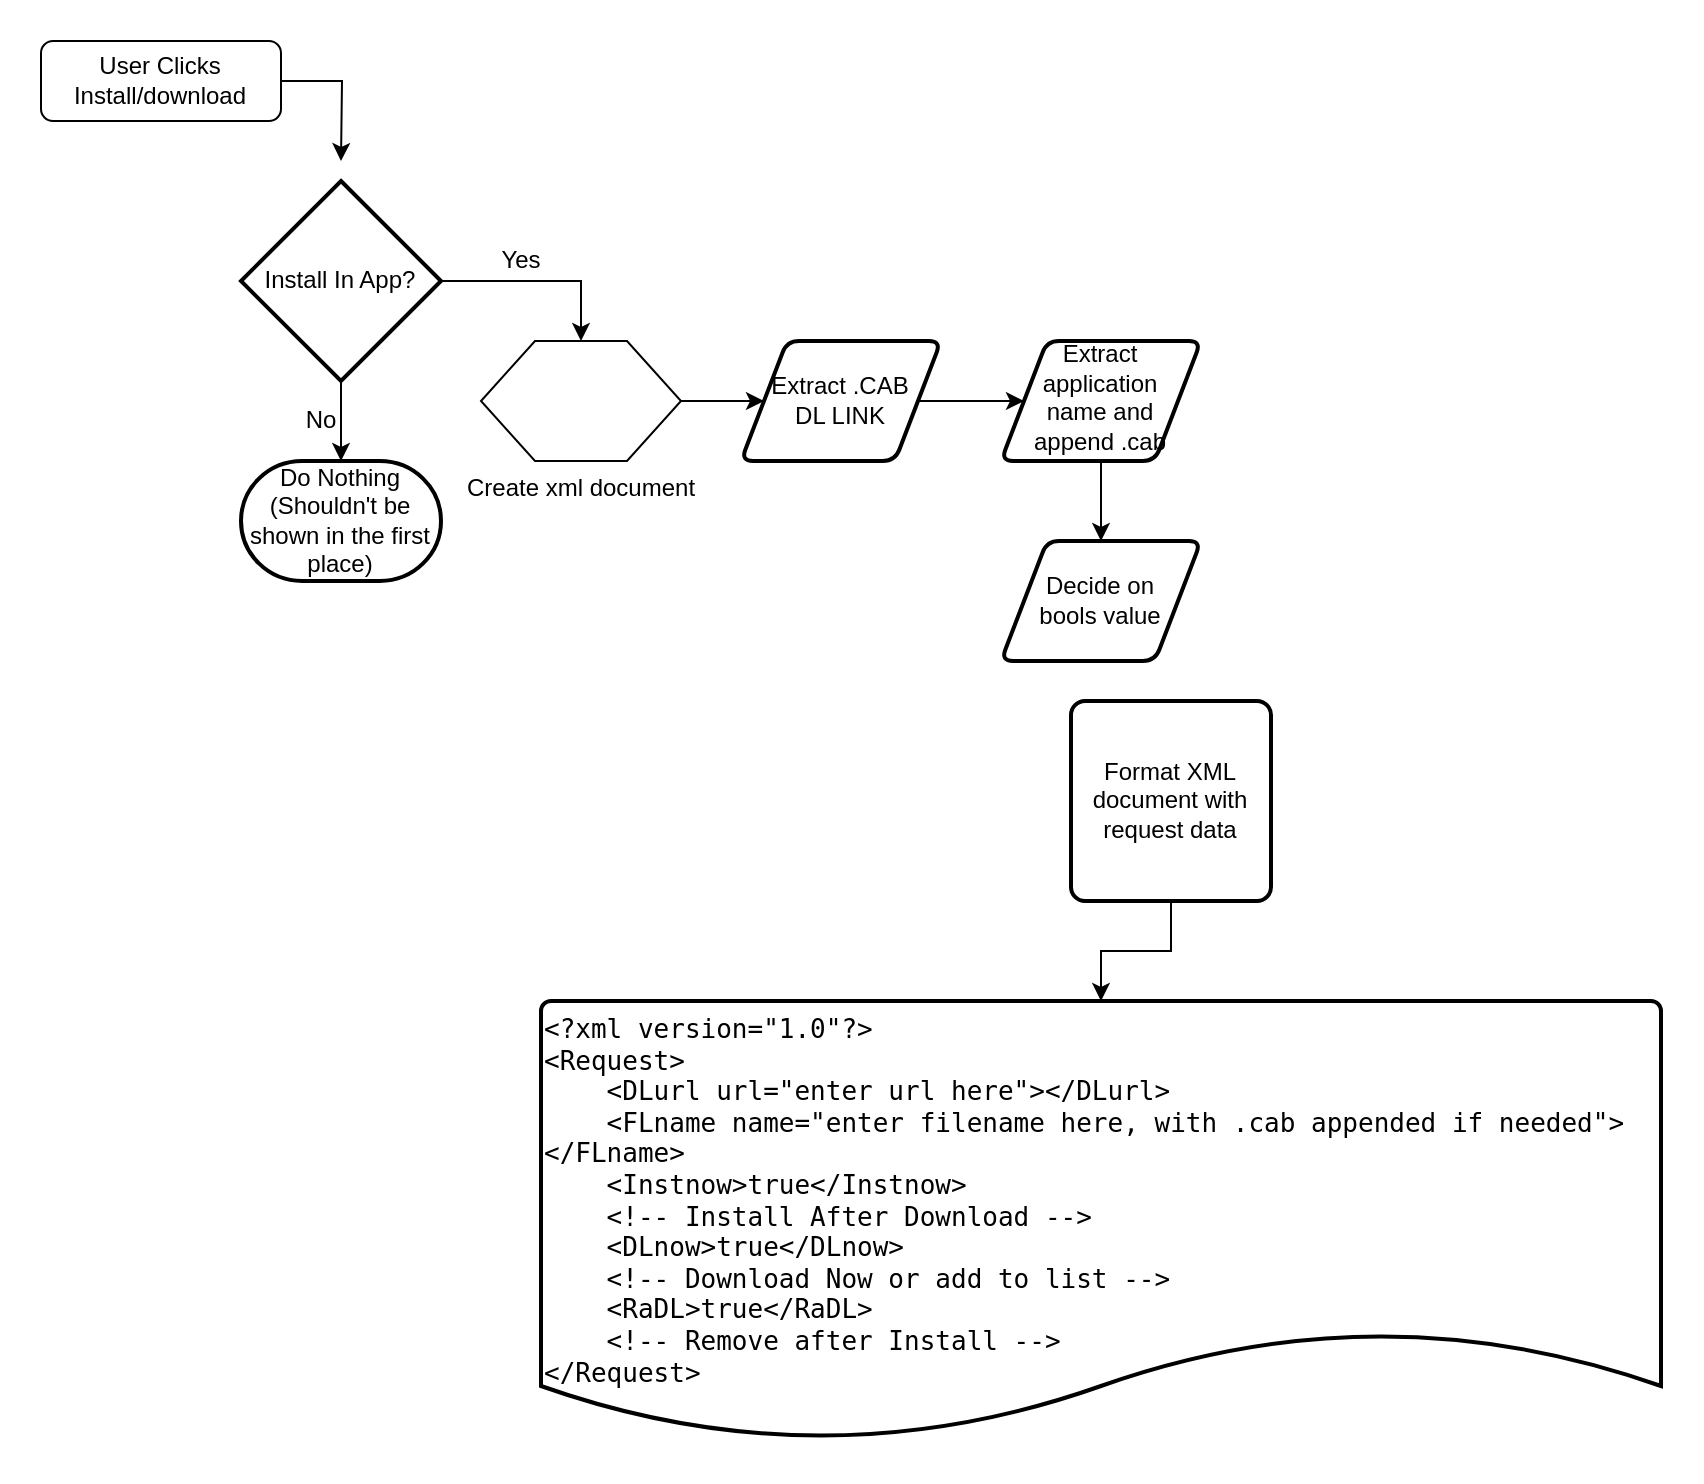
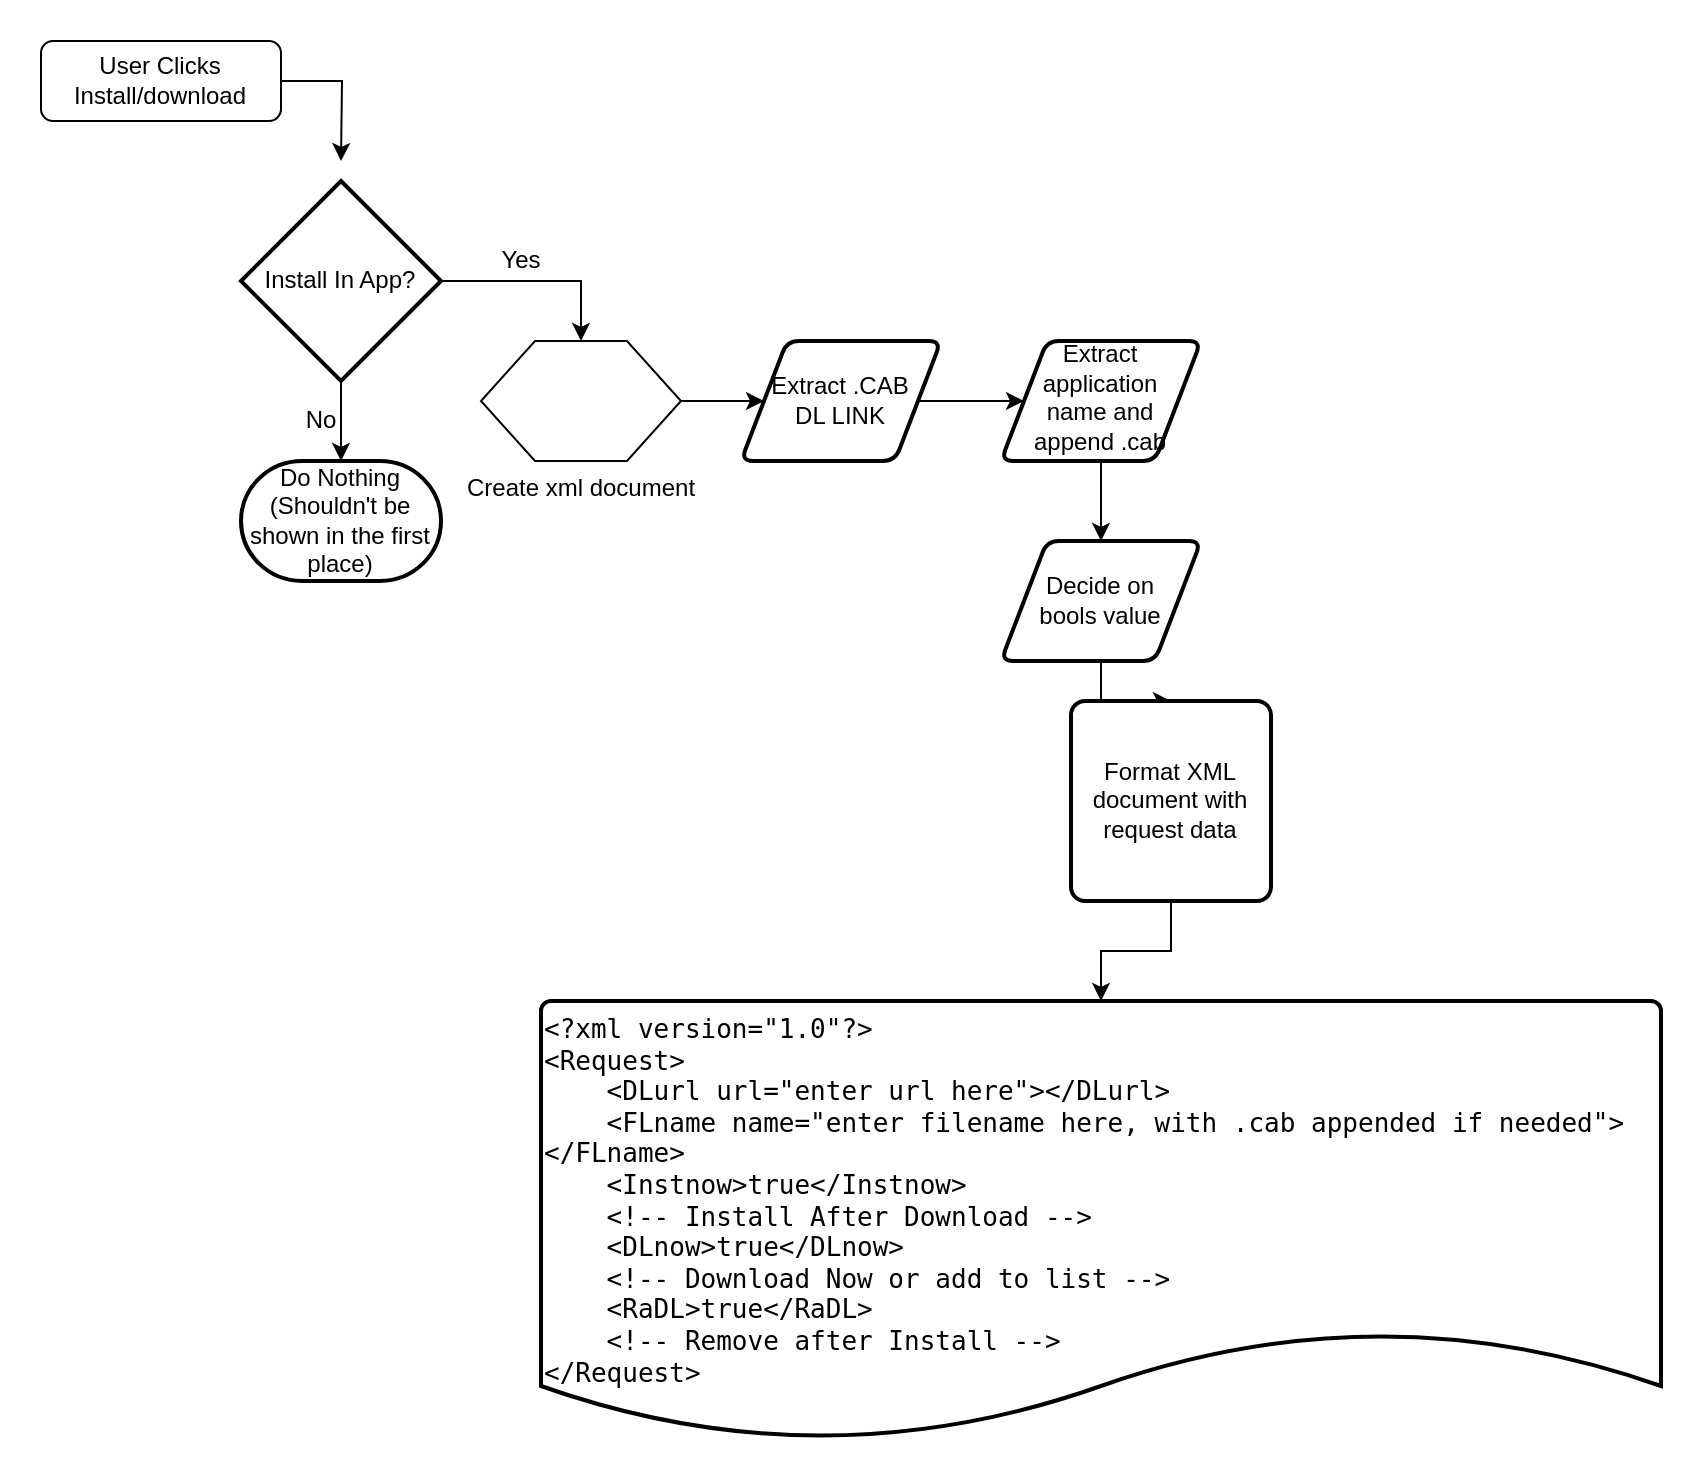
none -> (1101, 680)
